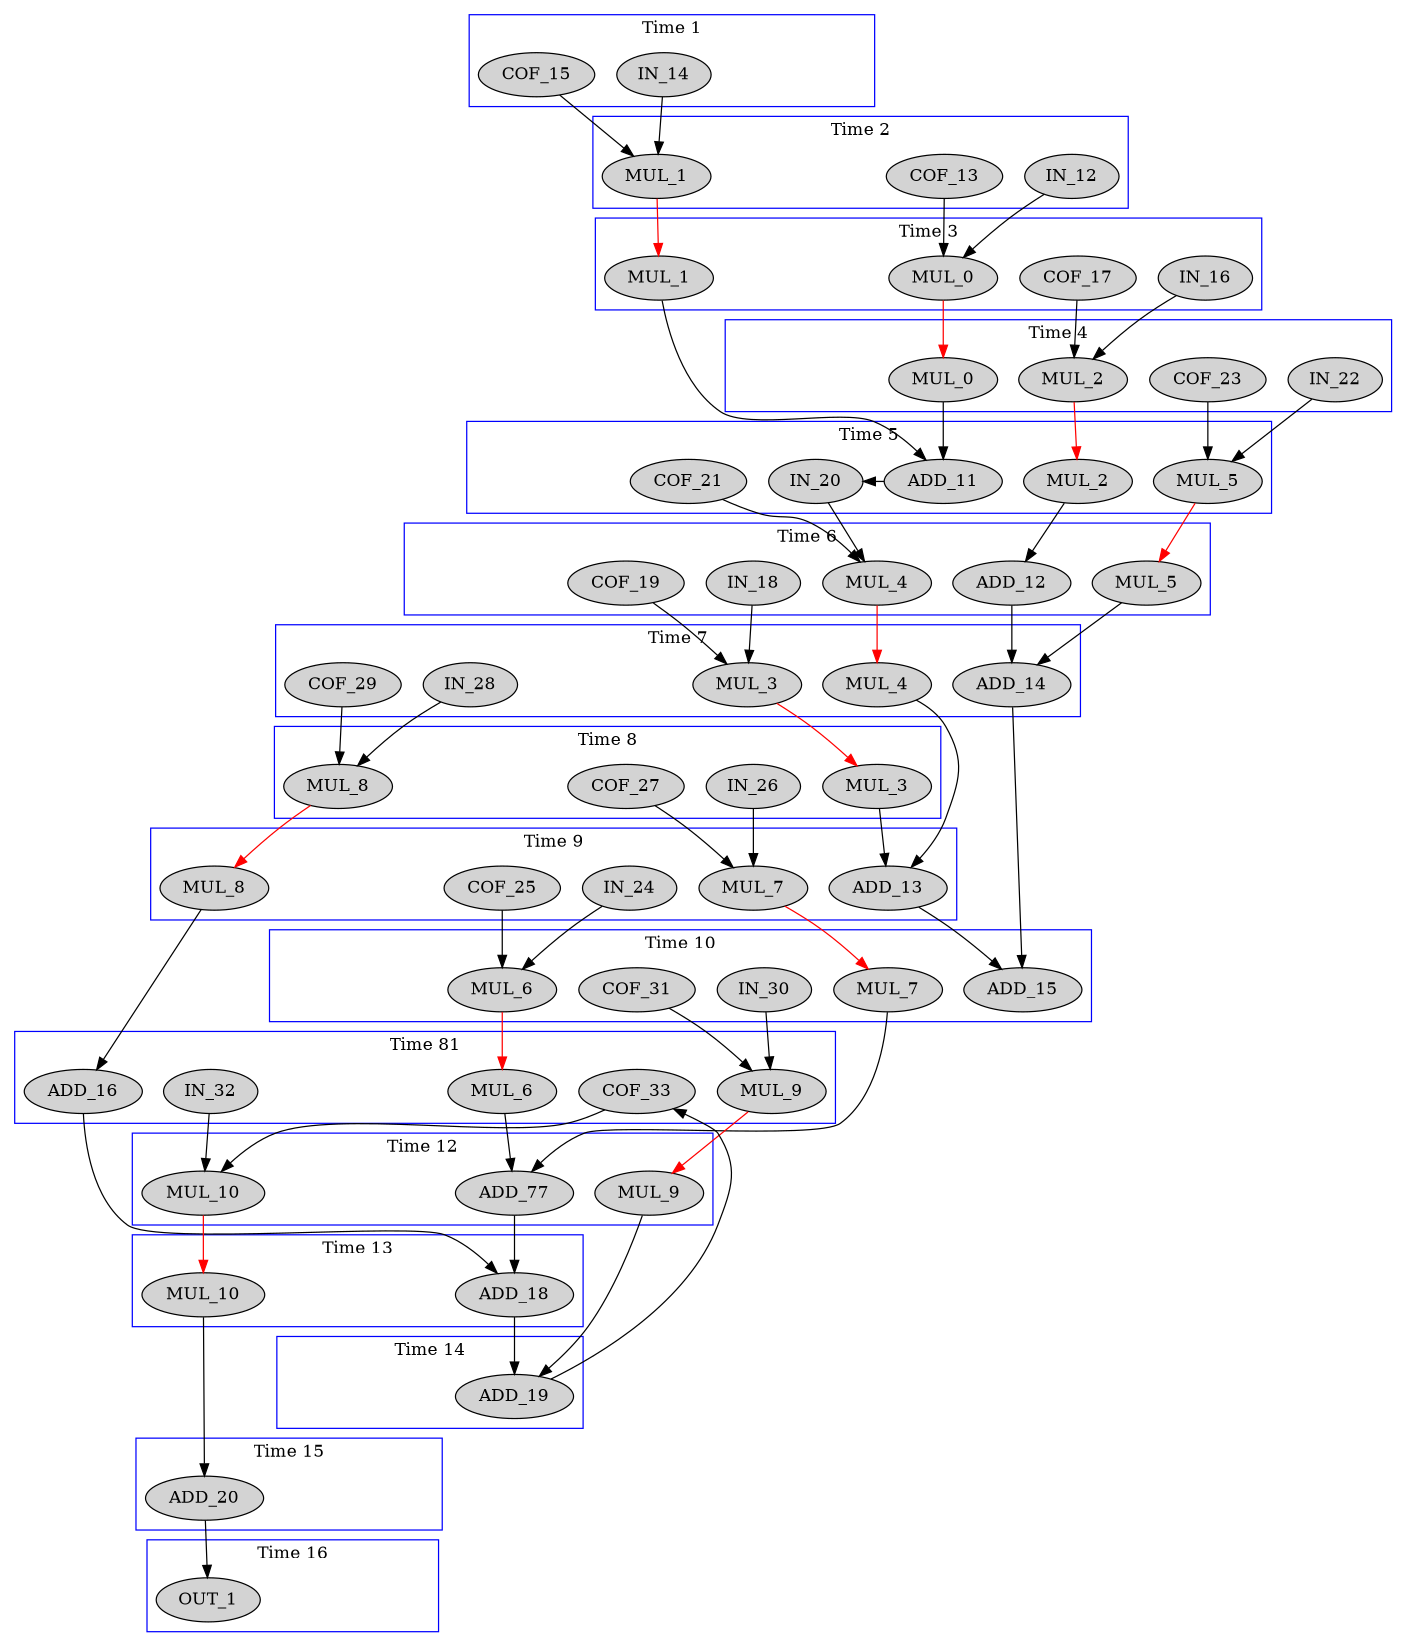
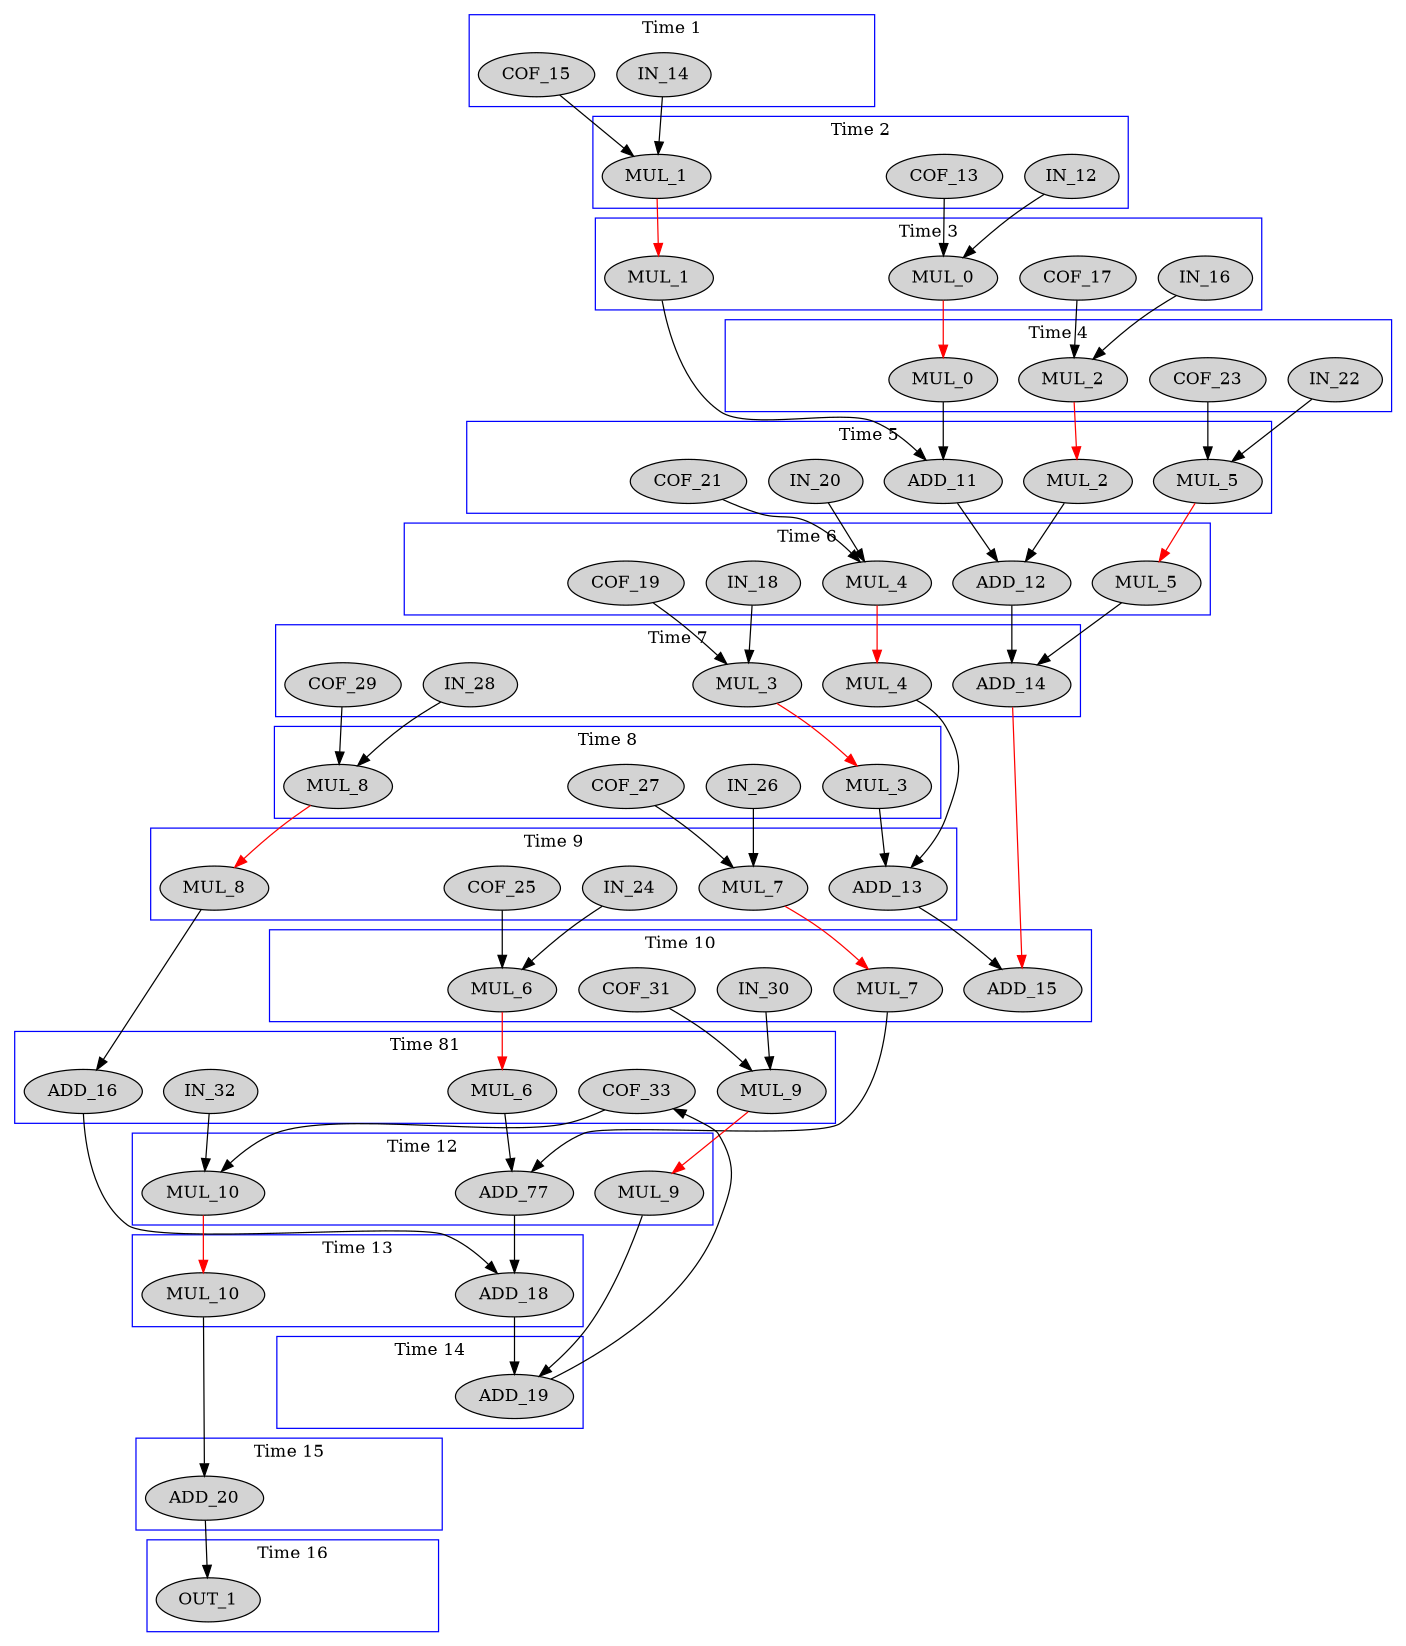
(880, 481) -> (977, 531)
(1017, 831) -> (1017, 831)
